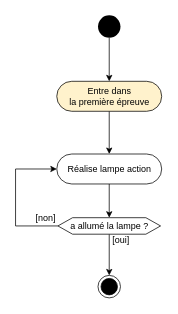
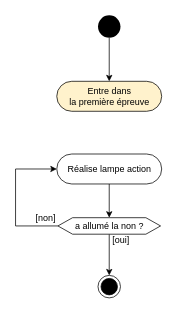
(109, 130) -> none
(110, 226) -> (110, 226)
